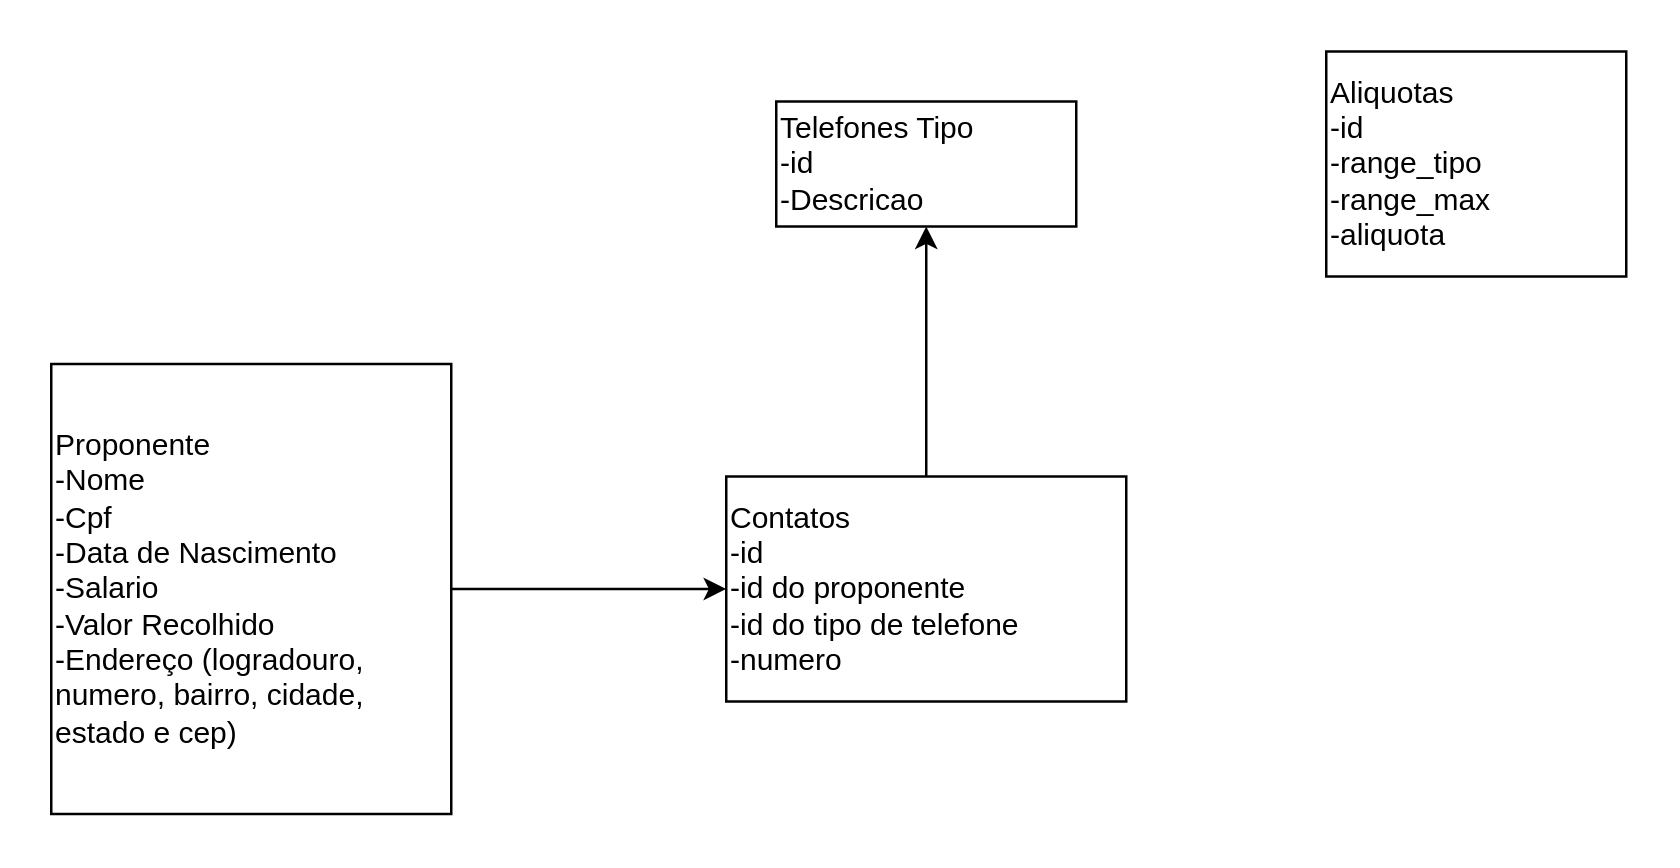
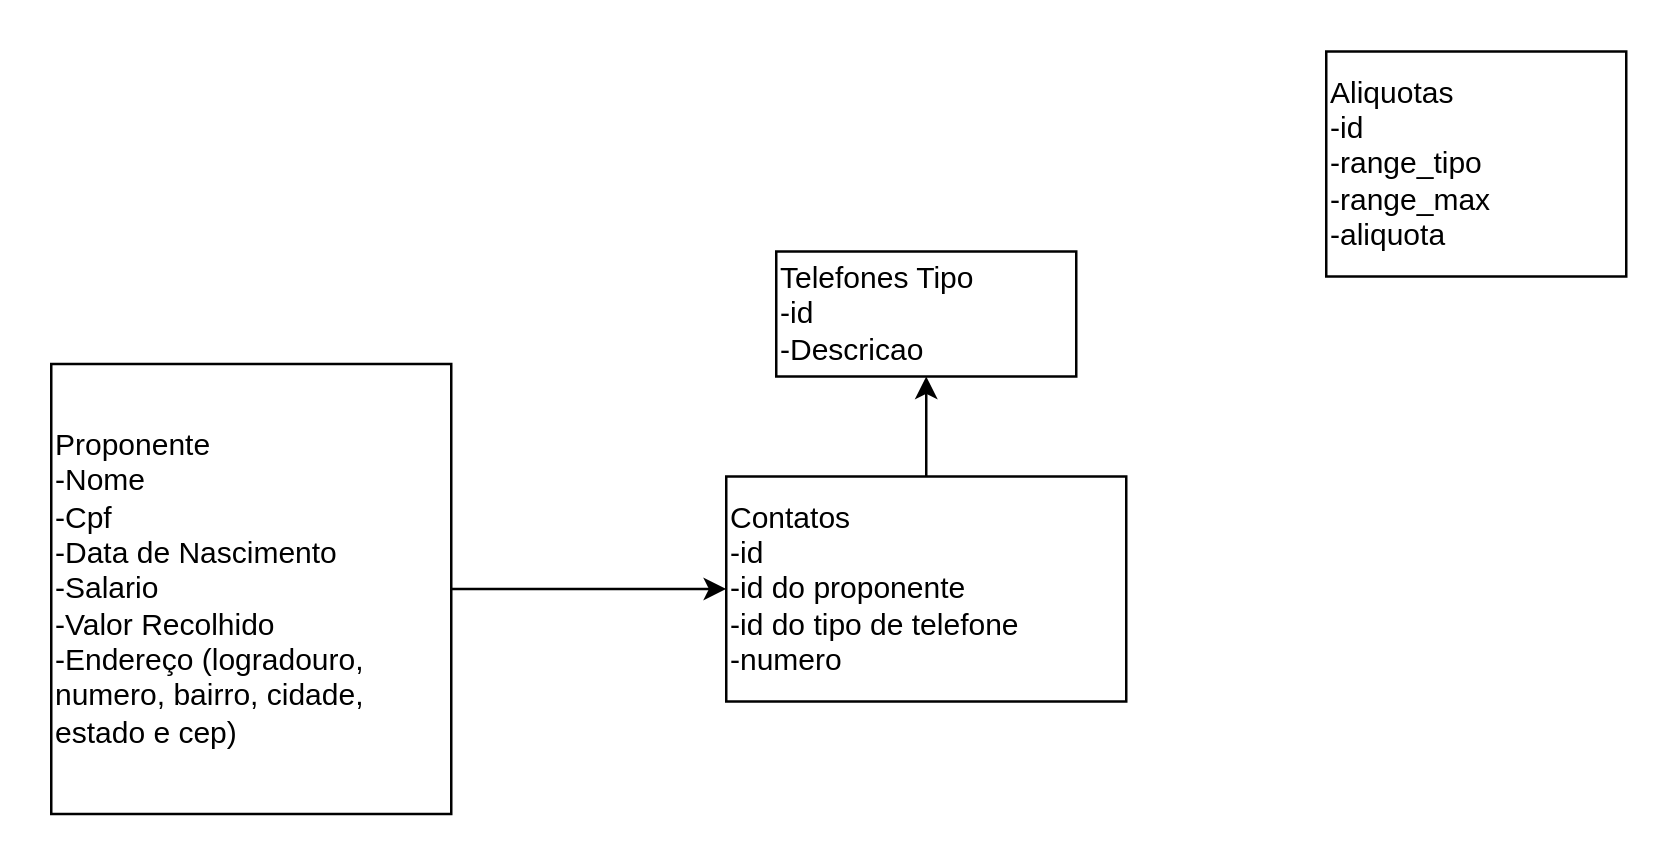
(926, 164) -> (926, 314)
